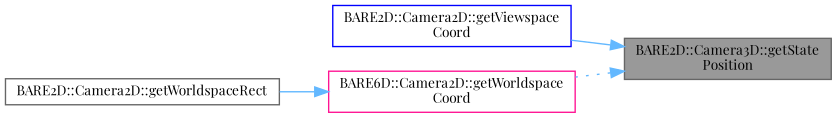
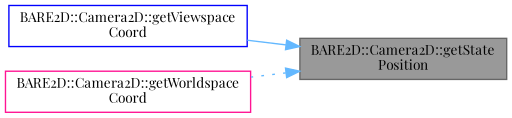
(728, 59) -> (403, 59)
(142, 92) -> none
(452, 92) -> (128, 92)
